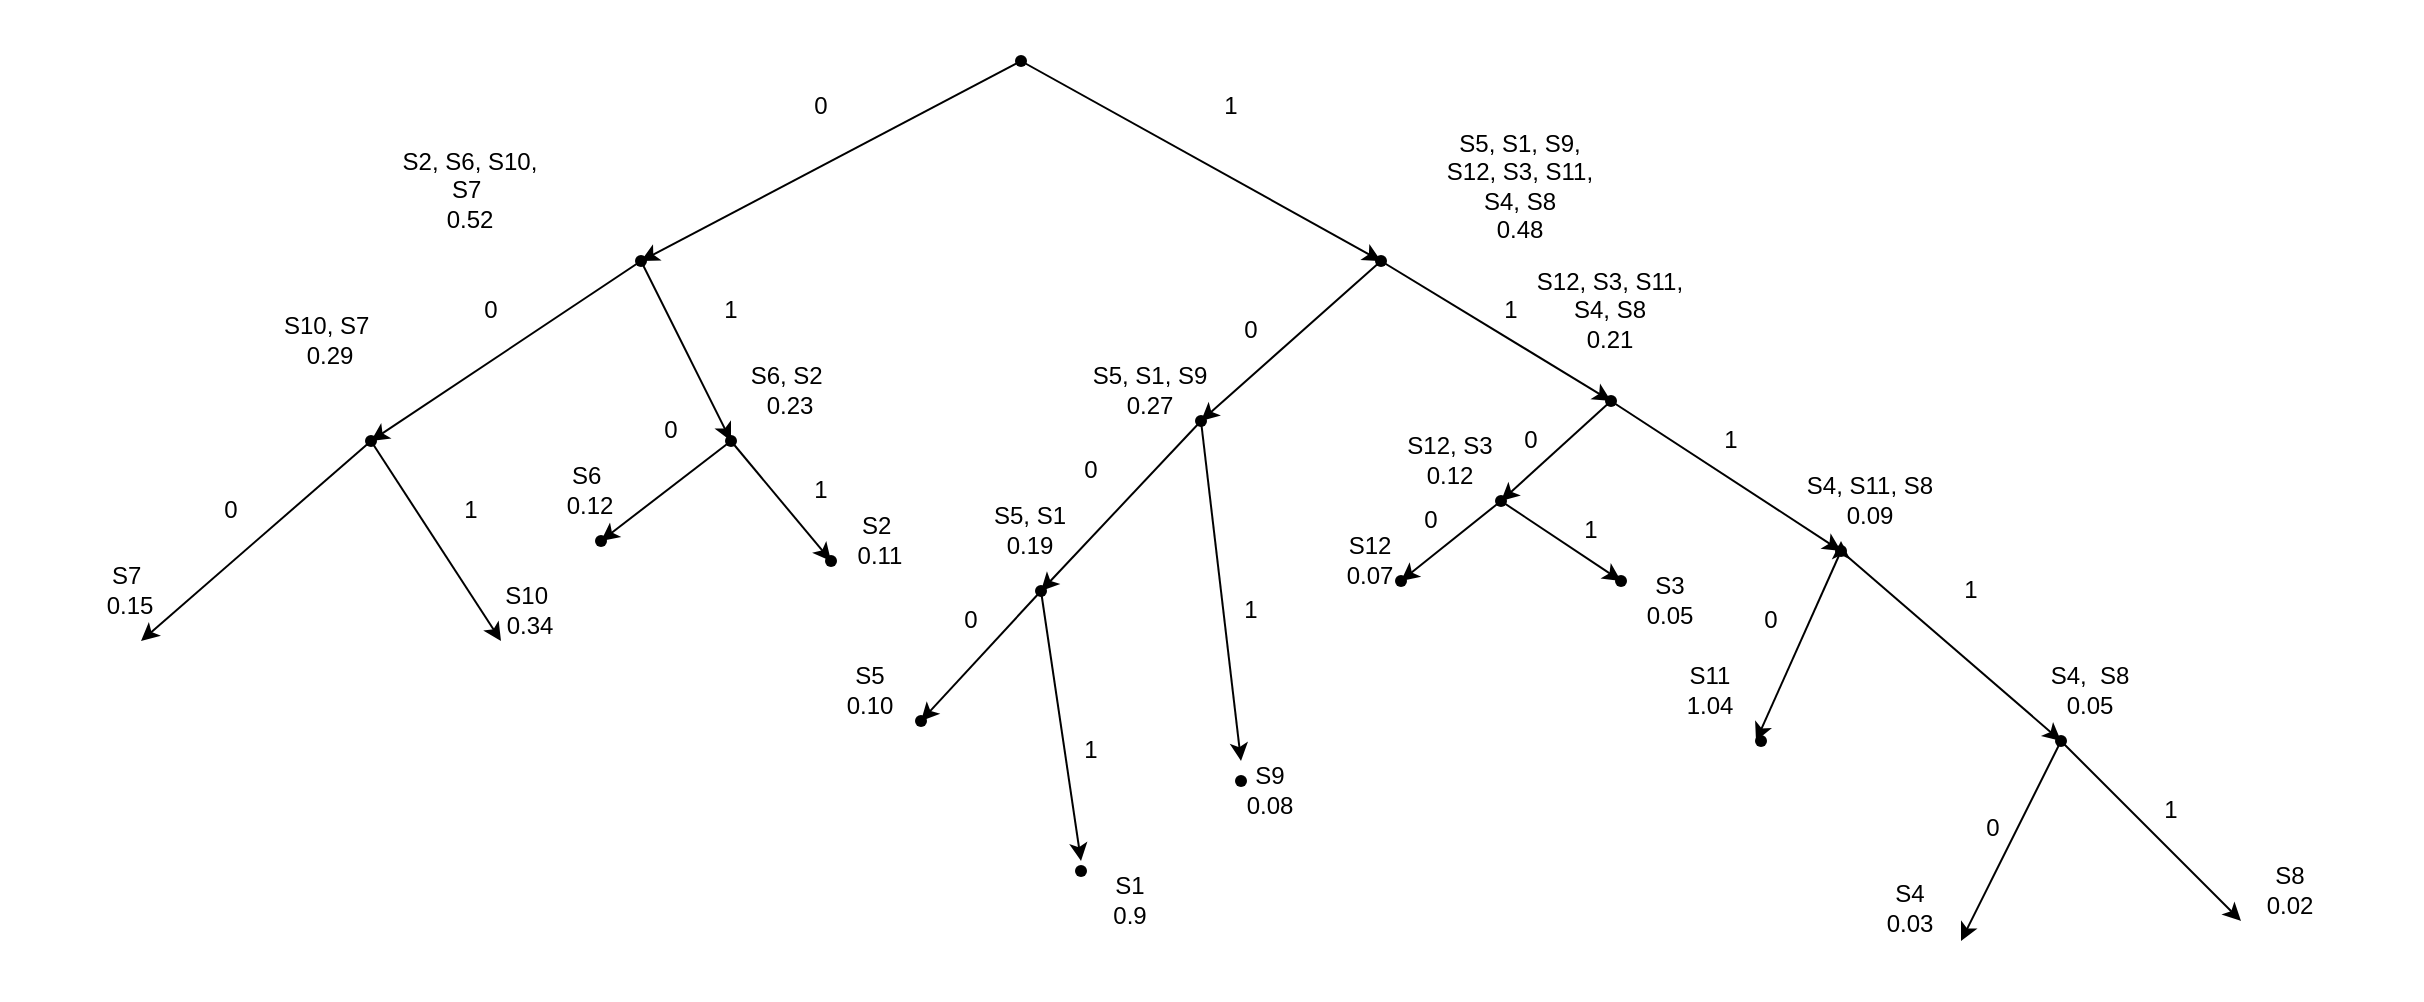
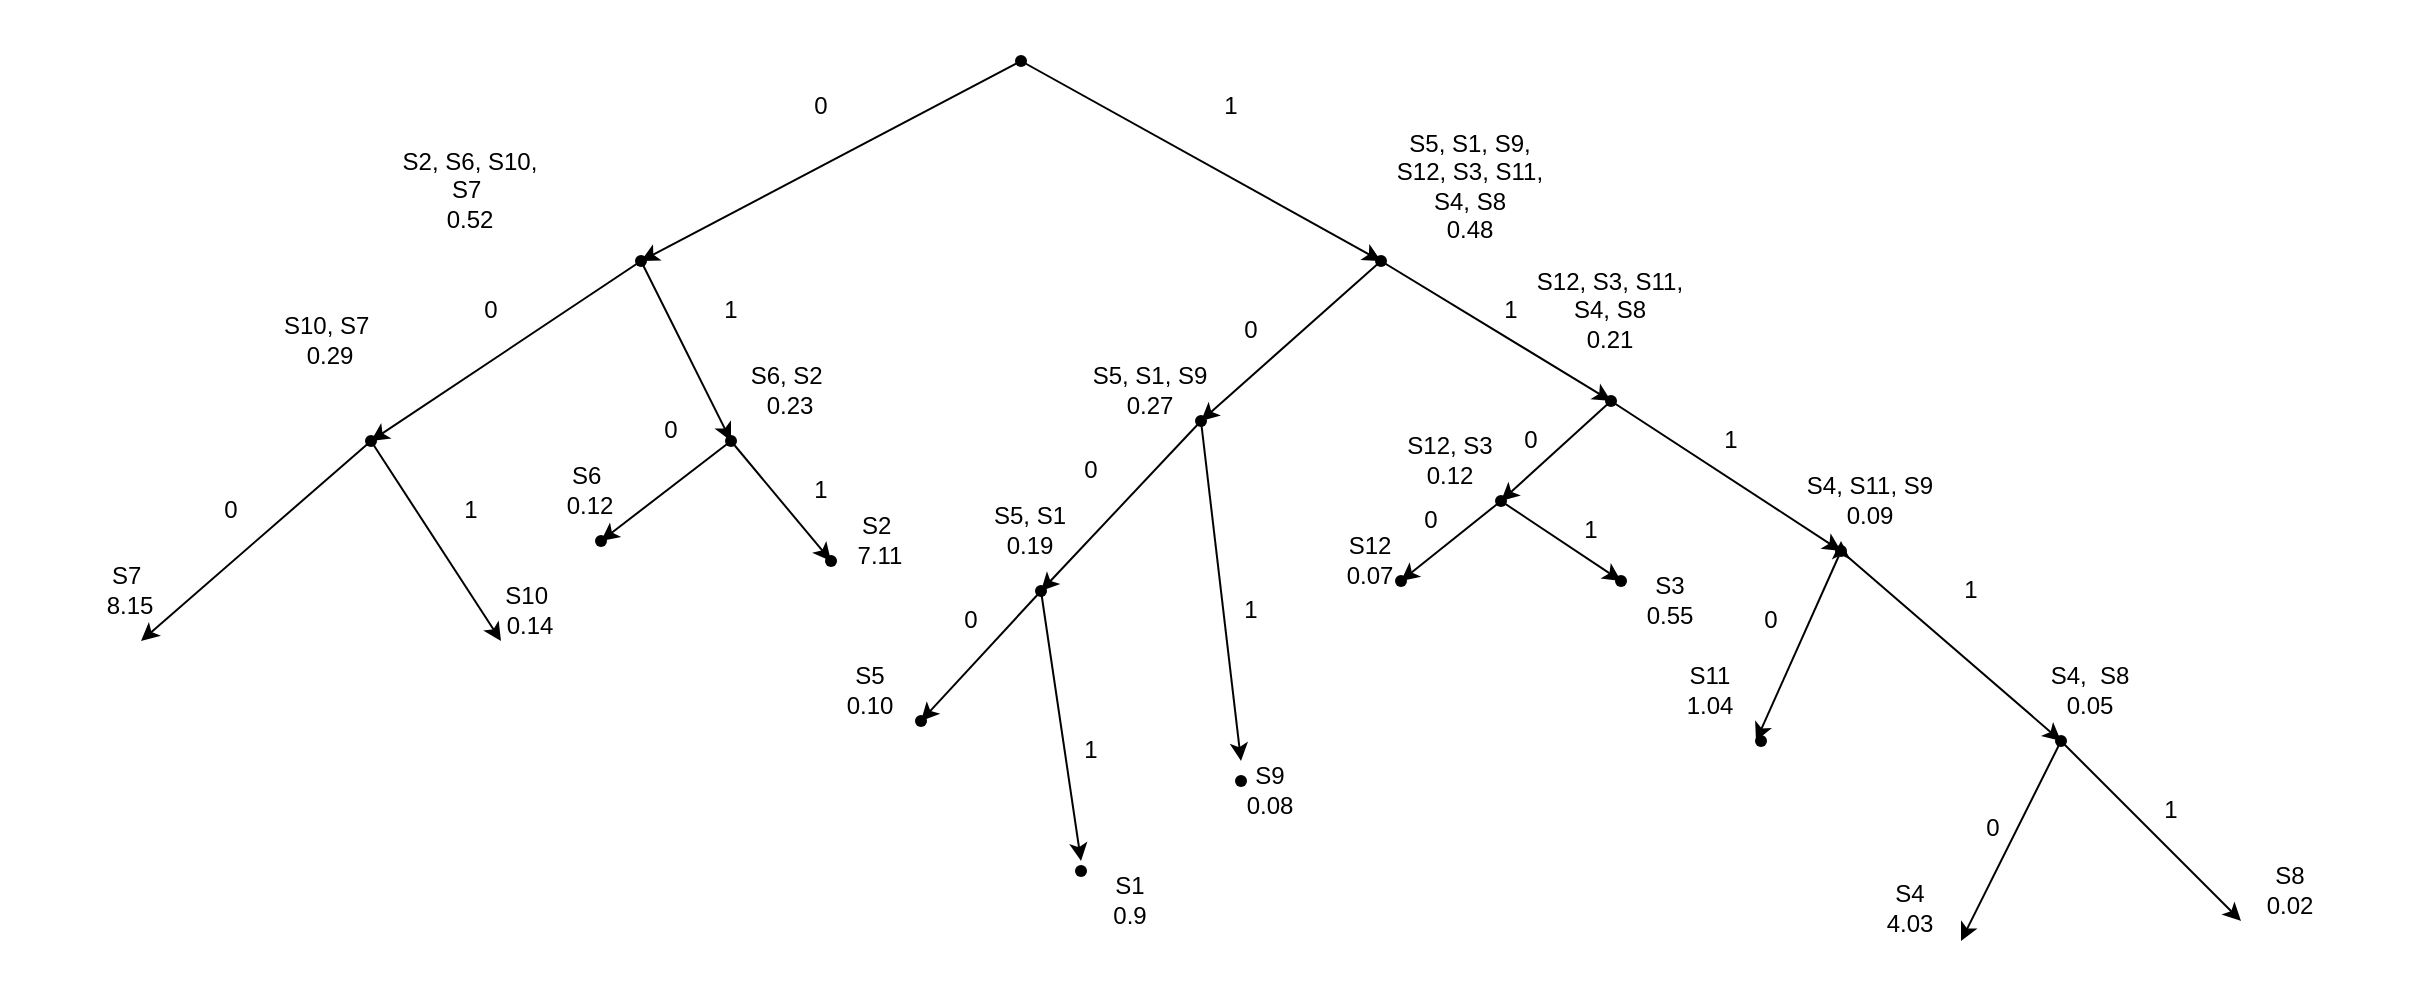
(1521, 187) -> (1471, 187)
(1871, 501) -> (1871, 501)
(881, 541) -> (881, 541)
(131, 591) -> (131, 591)
(1671, 601) -> (1671, 601)
(531, 611) -> (531, 611)
(1911, 909) -> (1911, 909)
